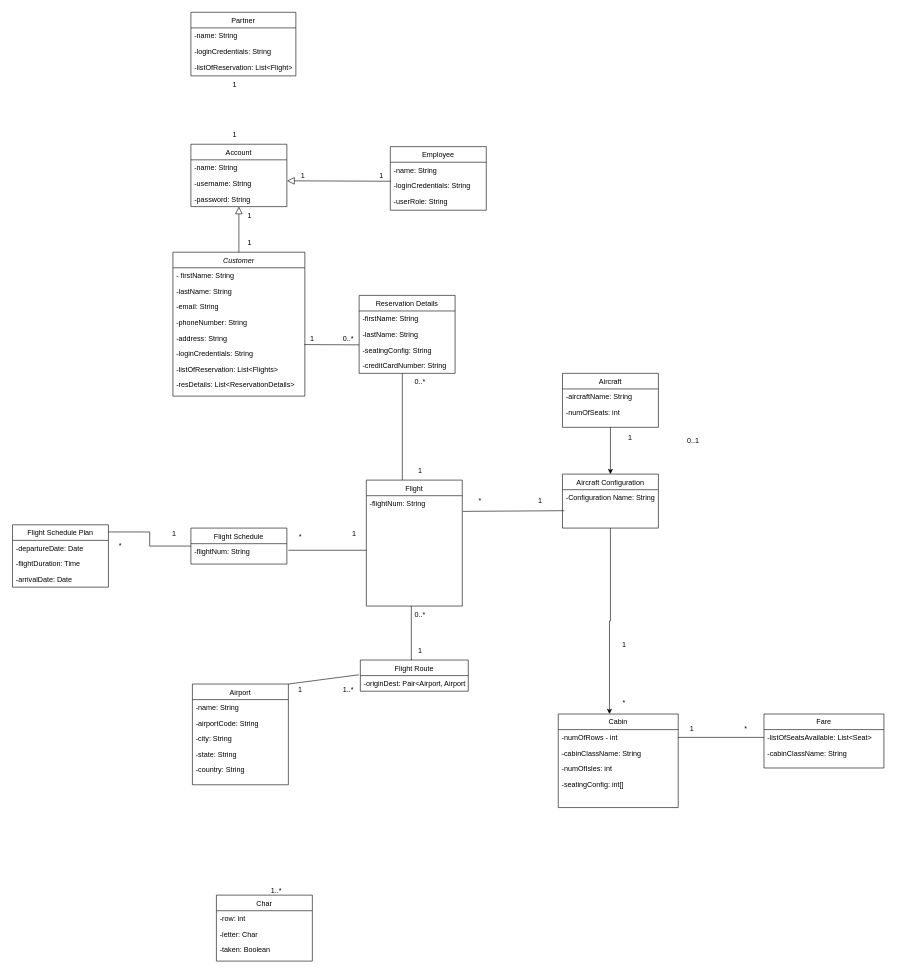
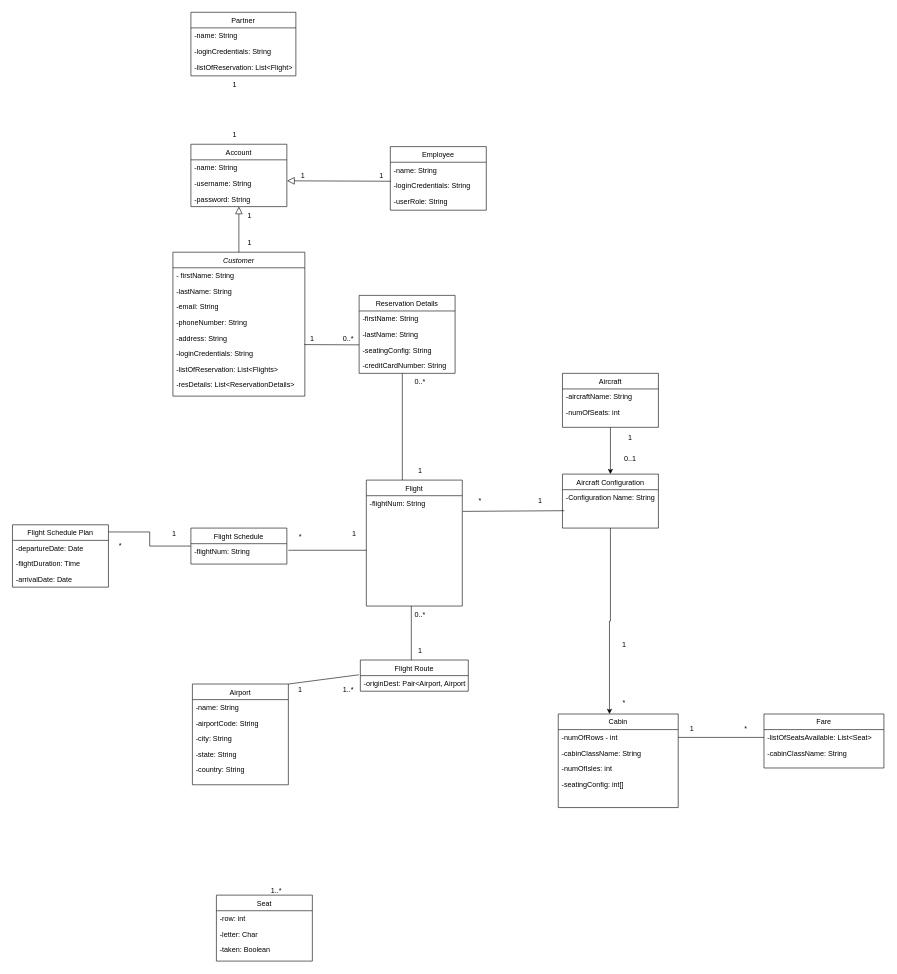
(693, 441) -> (630, 459)
(264, 904) -> (264, 904)
